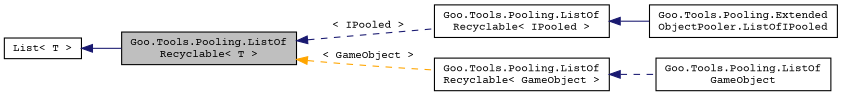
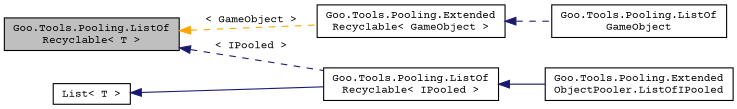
(107, 48) -> (233, 90)
(522, 74) -> (411, 21)
